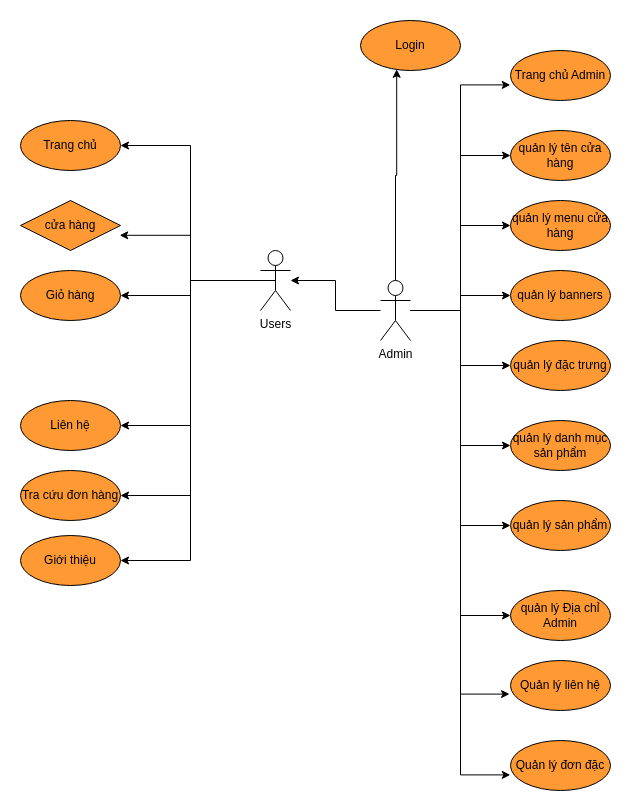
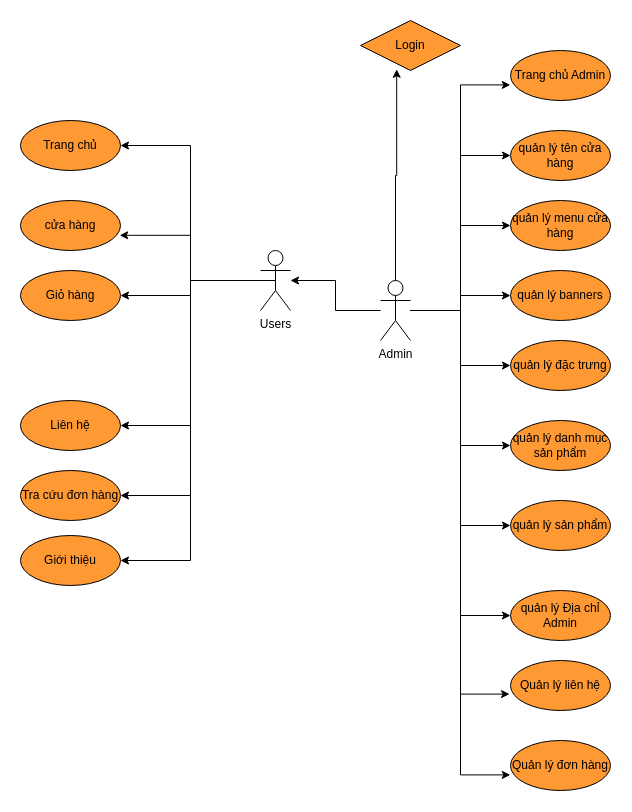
(411, 46) -> (411, 46)
(71, 226) -> (71, 226)
(561, 766) -> (561, 766)
